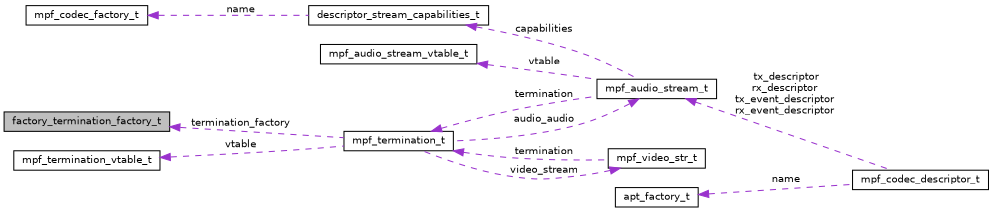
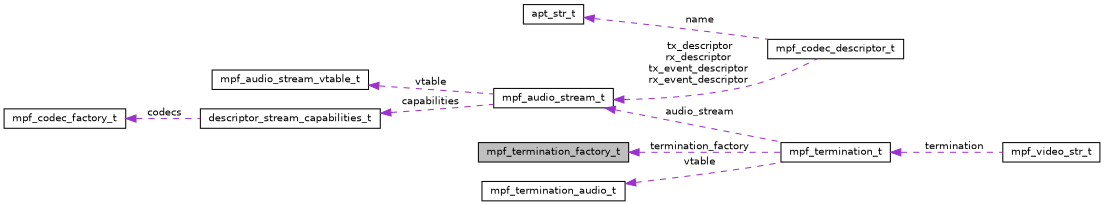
(239, 10) -> (163, 113)
(518, 109) -> none
(543, 119) -> (698, 112)
(87, 122) -> (554, 152)
(87, 160) -> (554, 191)
(515, 177) -> none
(657, 197) -> (554, 14)
